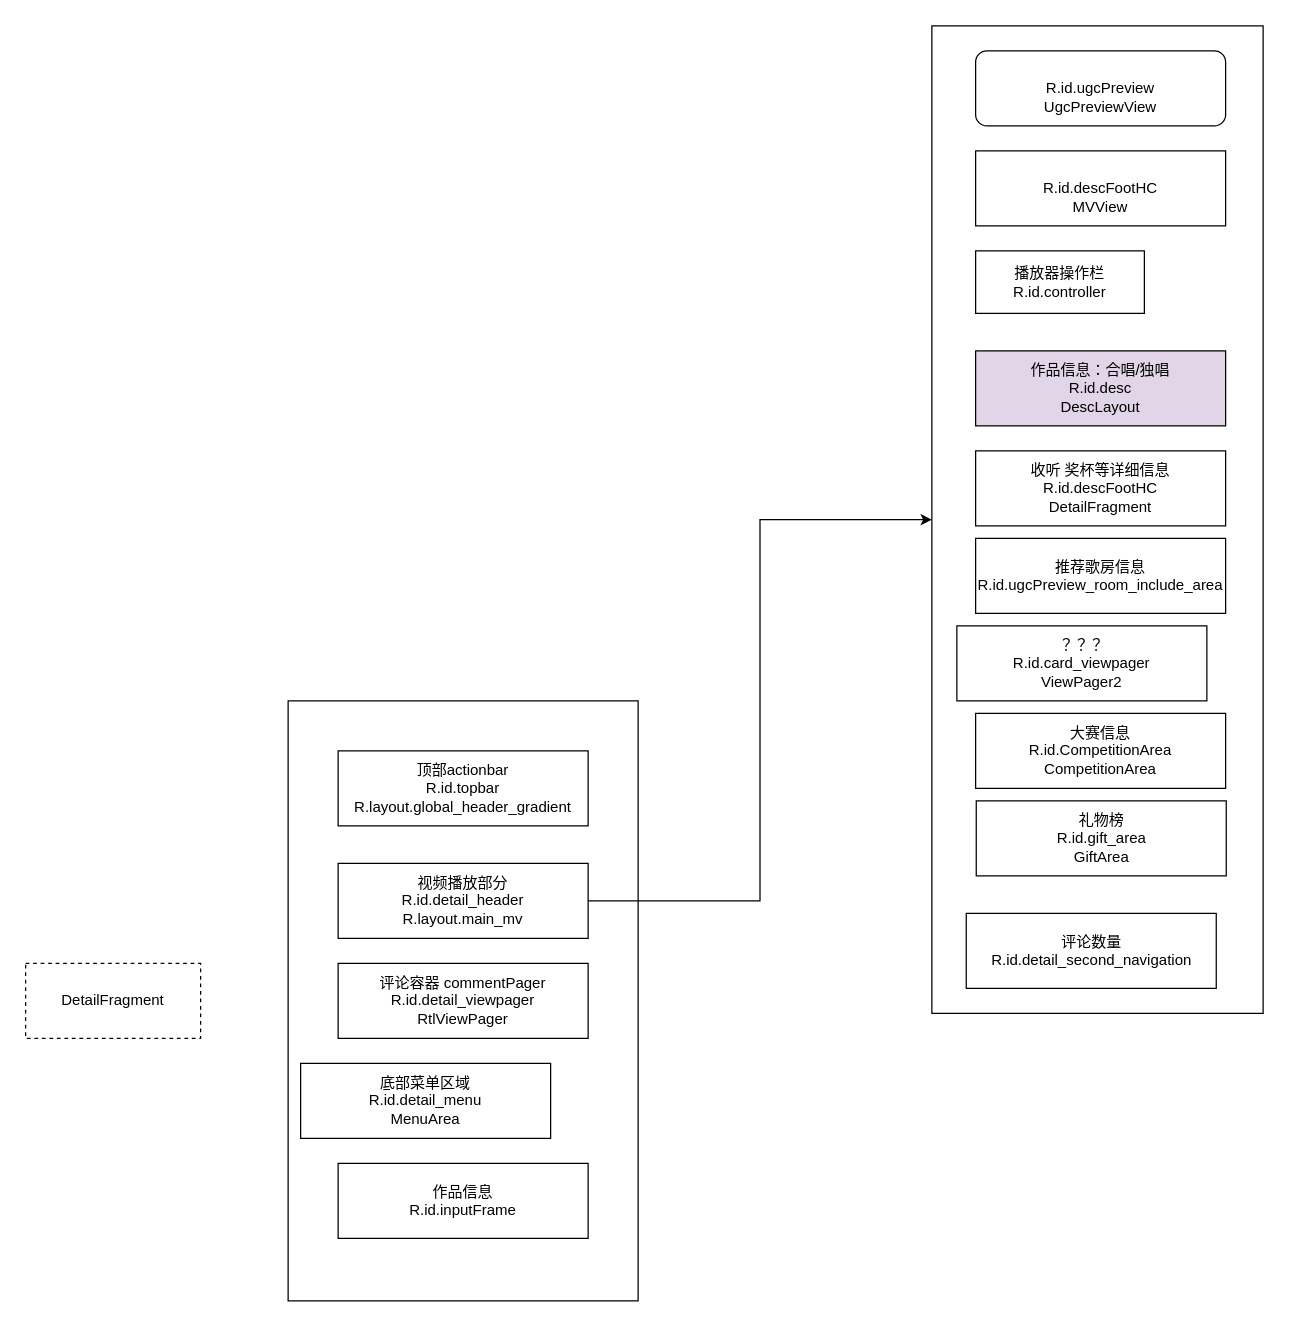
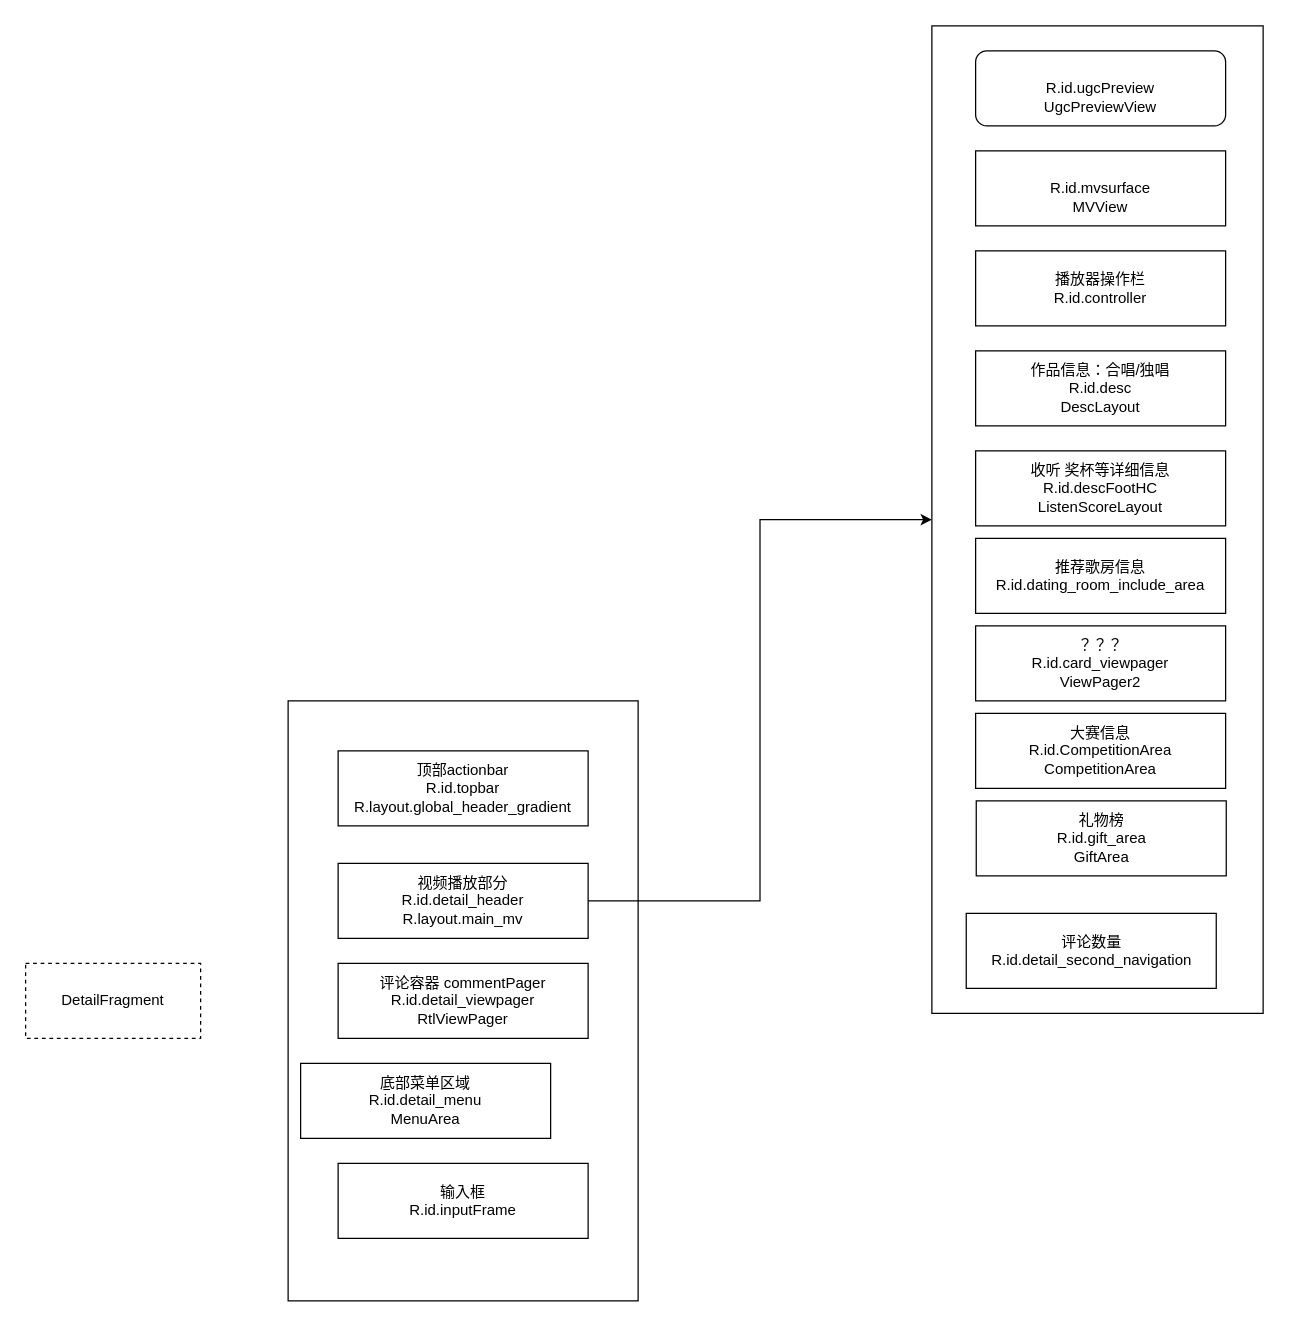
(1101, 188) -> (1101, 188)
(1060, 282) -> (1101, 288)
(1101, 388) -> (1101, 388)
(1101, 488) -> (1101, 488)
(1101, 576) -> (1101, 576)
(1082, 663) -> (1101, 663)
(463, 1201) -> (463, 1201)
